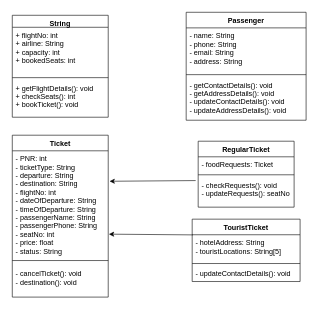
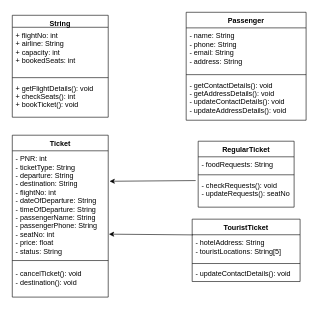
(242, 165) -> (242, 165)
